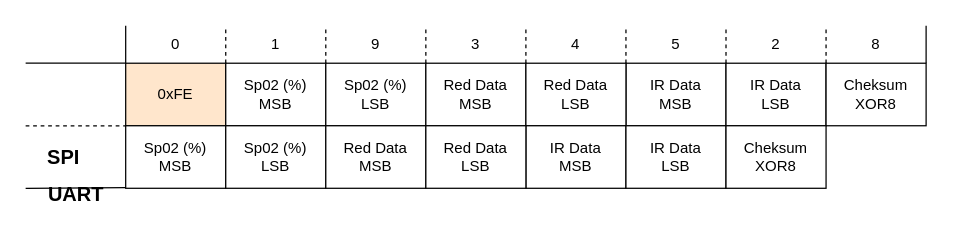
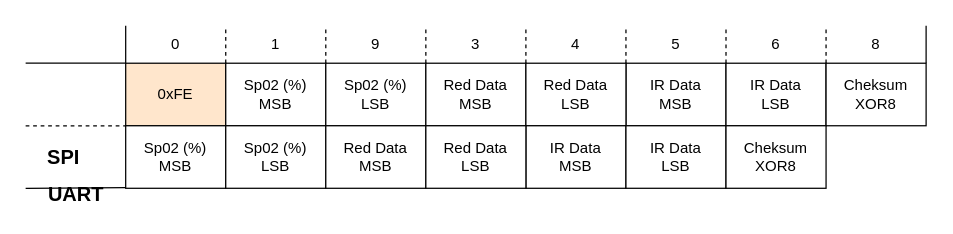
(776, 44) -> (776, 44)
